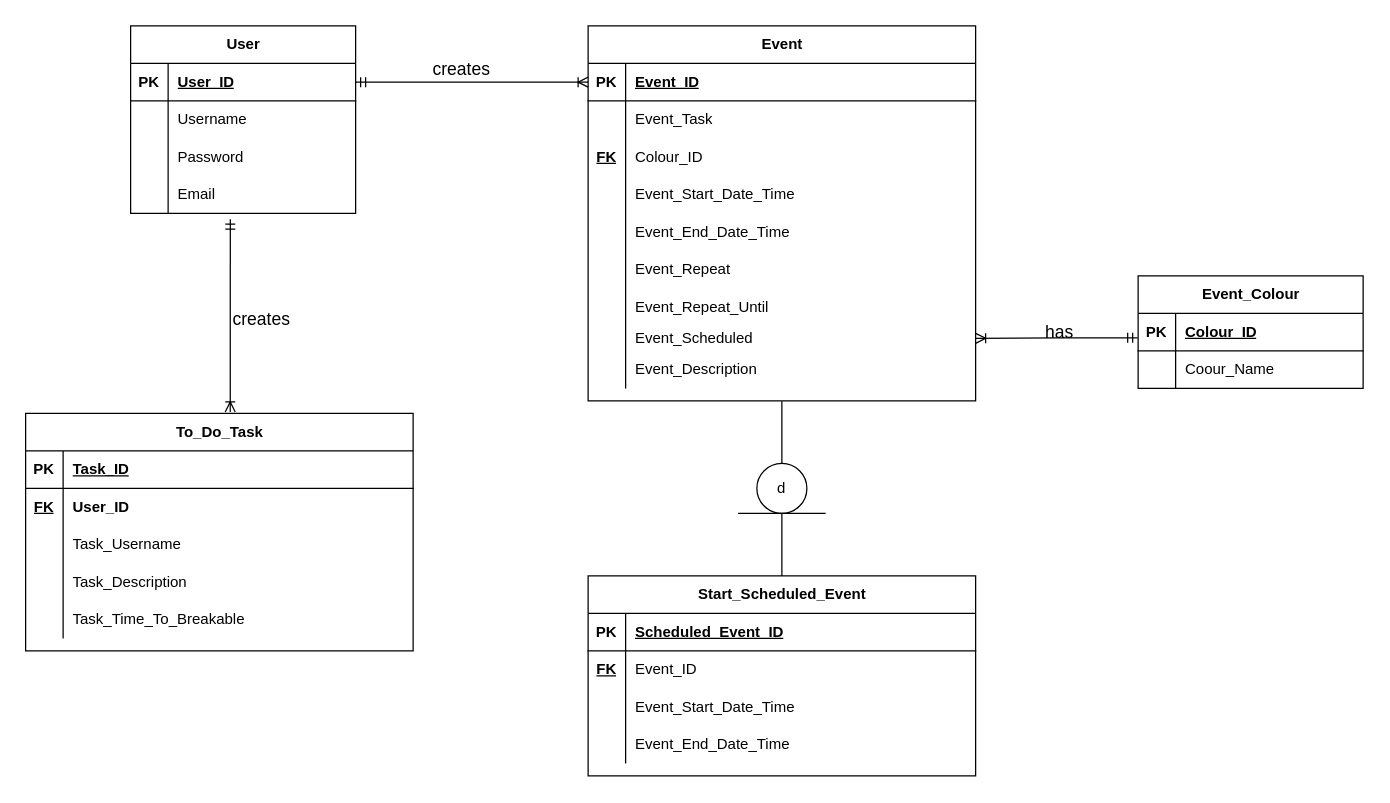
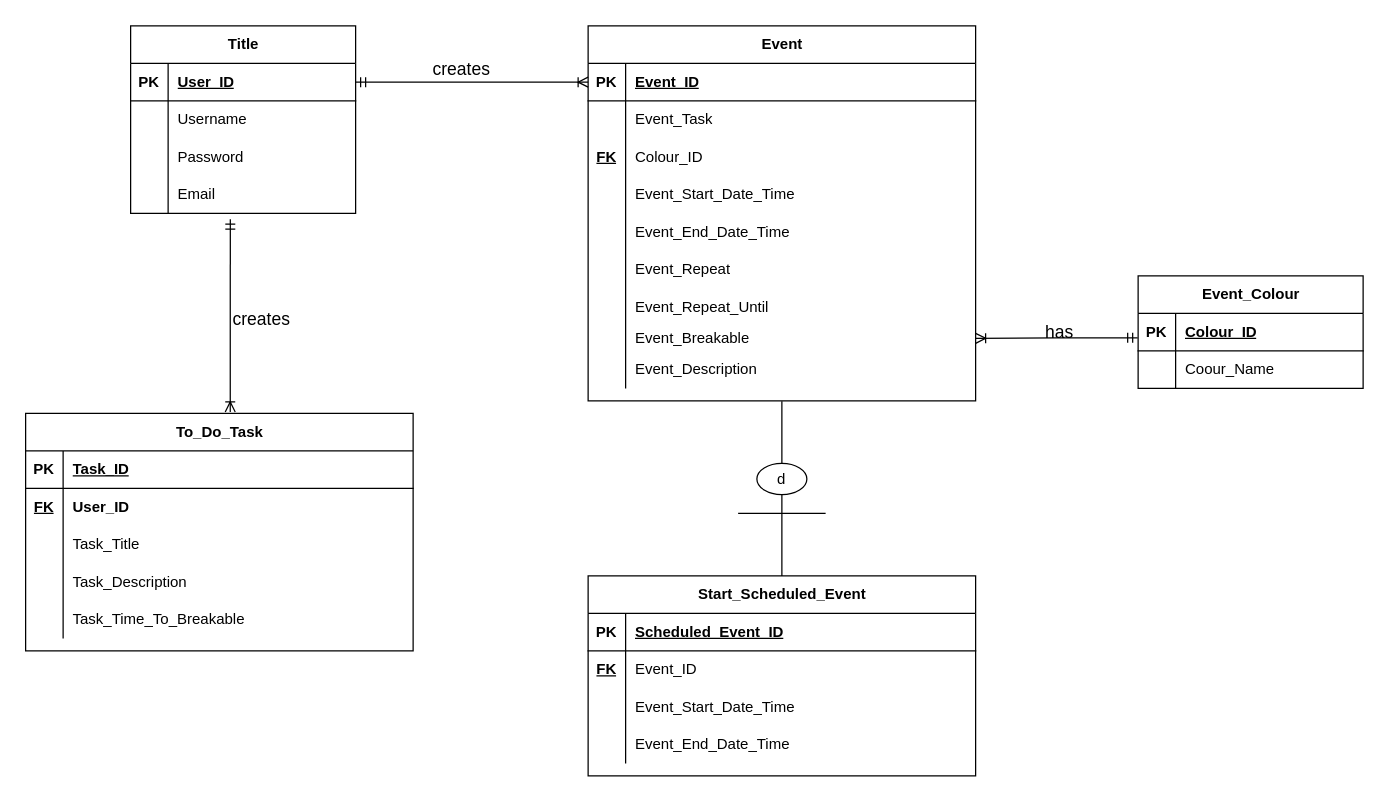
(244, 44) -> (244, 44)
(697, 338) -> (697, 338)
(782, 488) -> (782, 479)
(128, 544) -> (111, 544)
